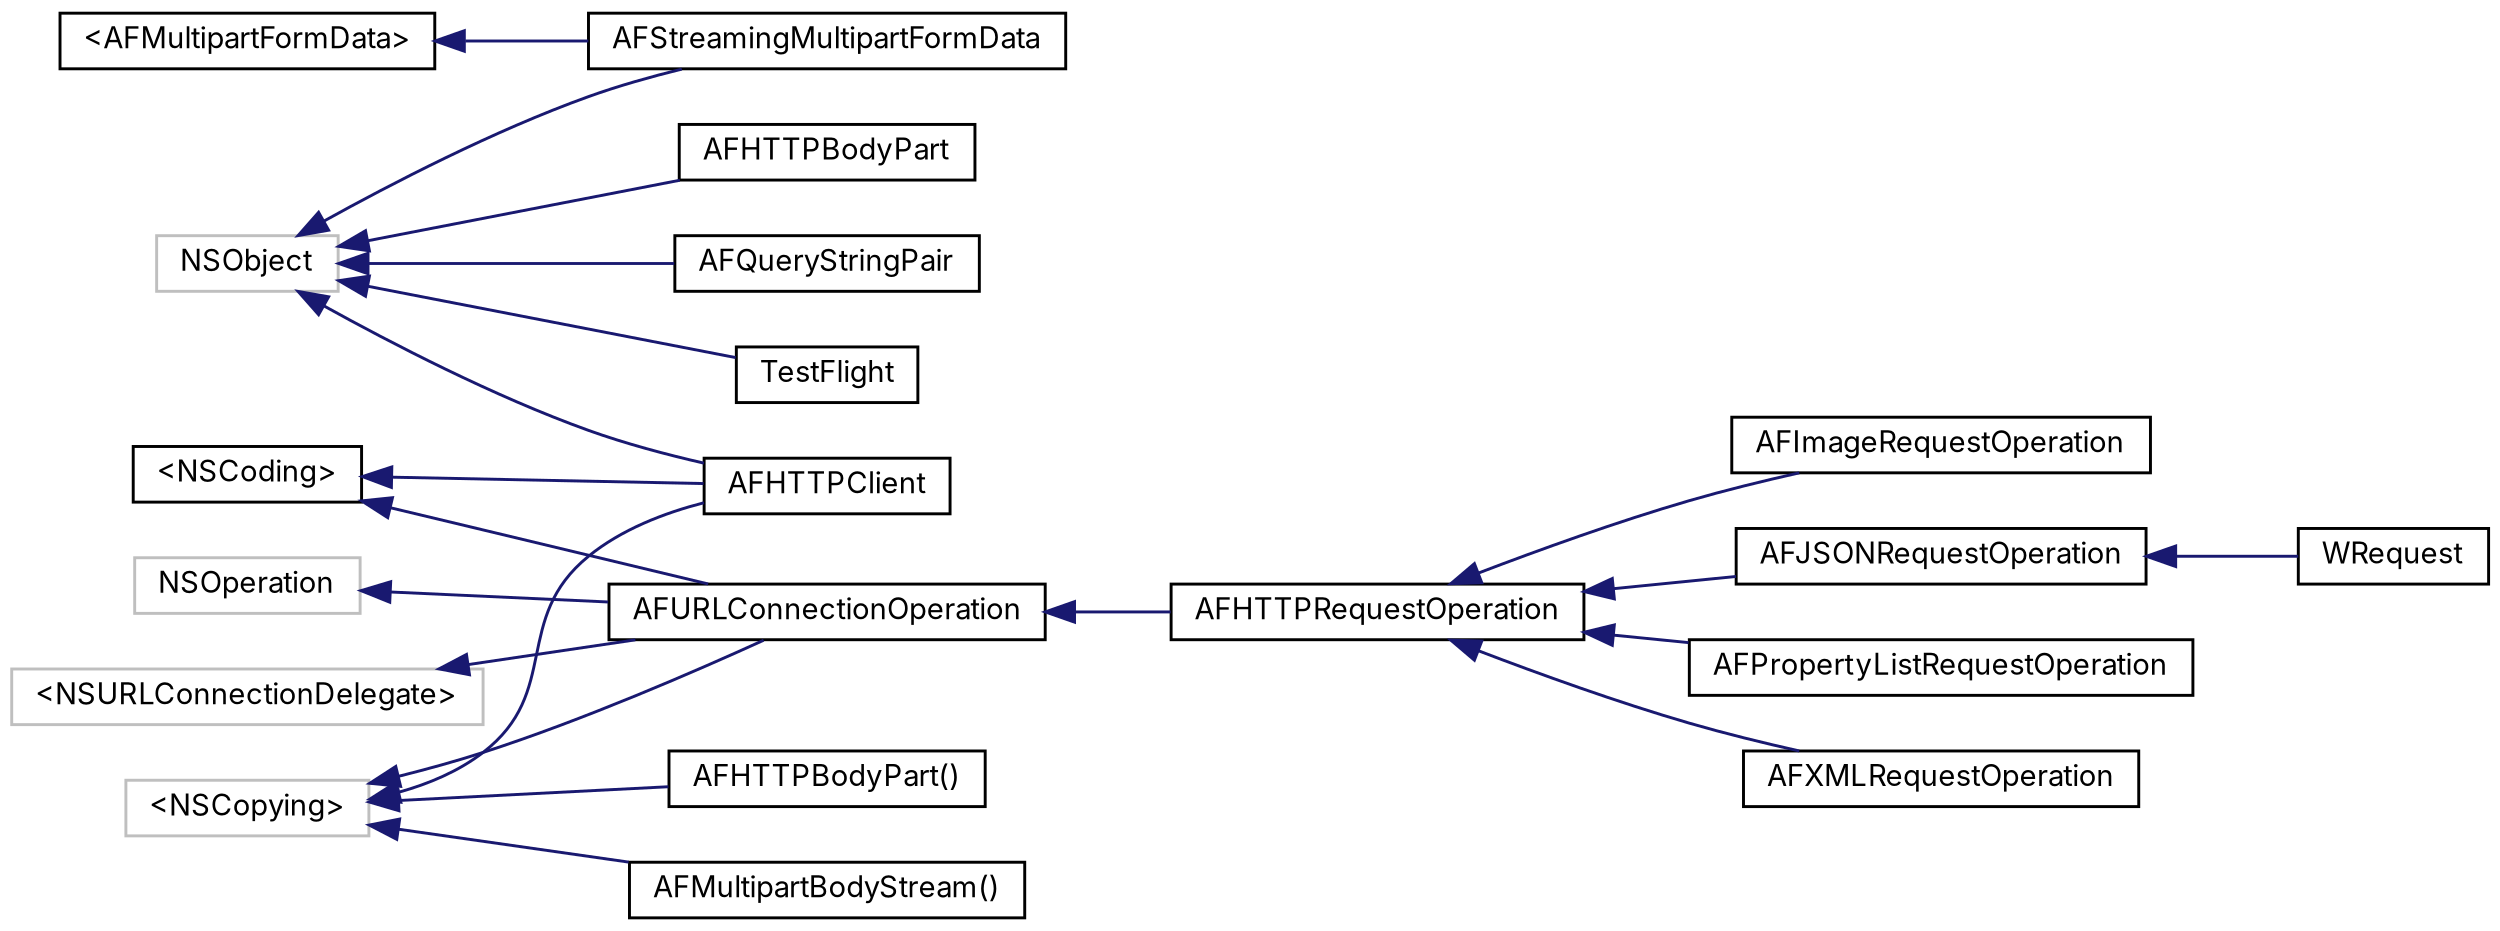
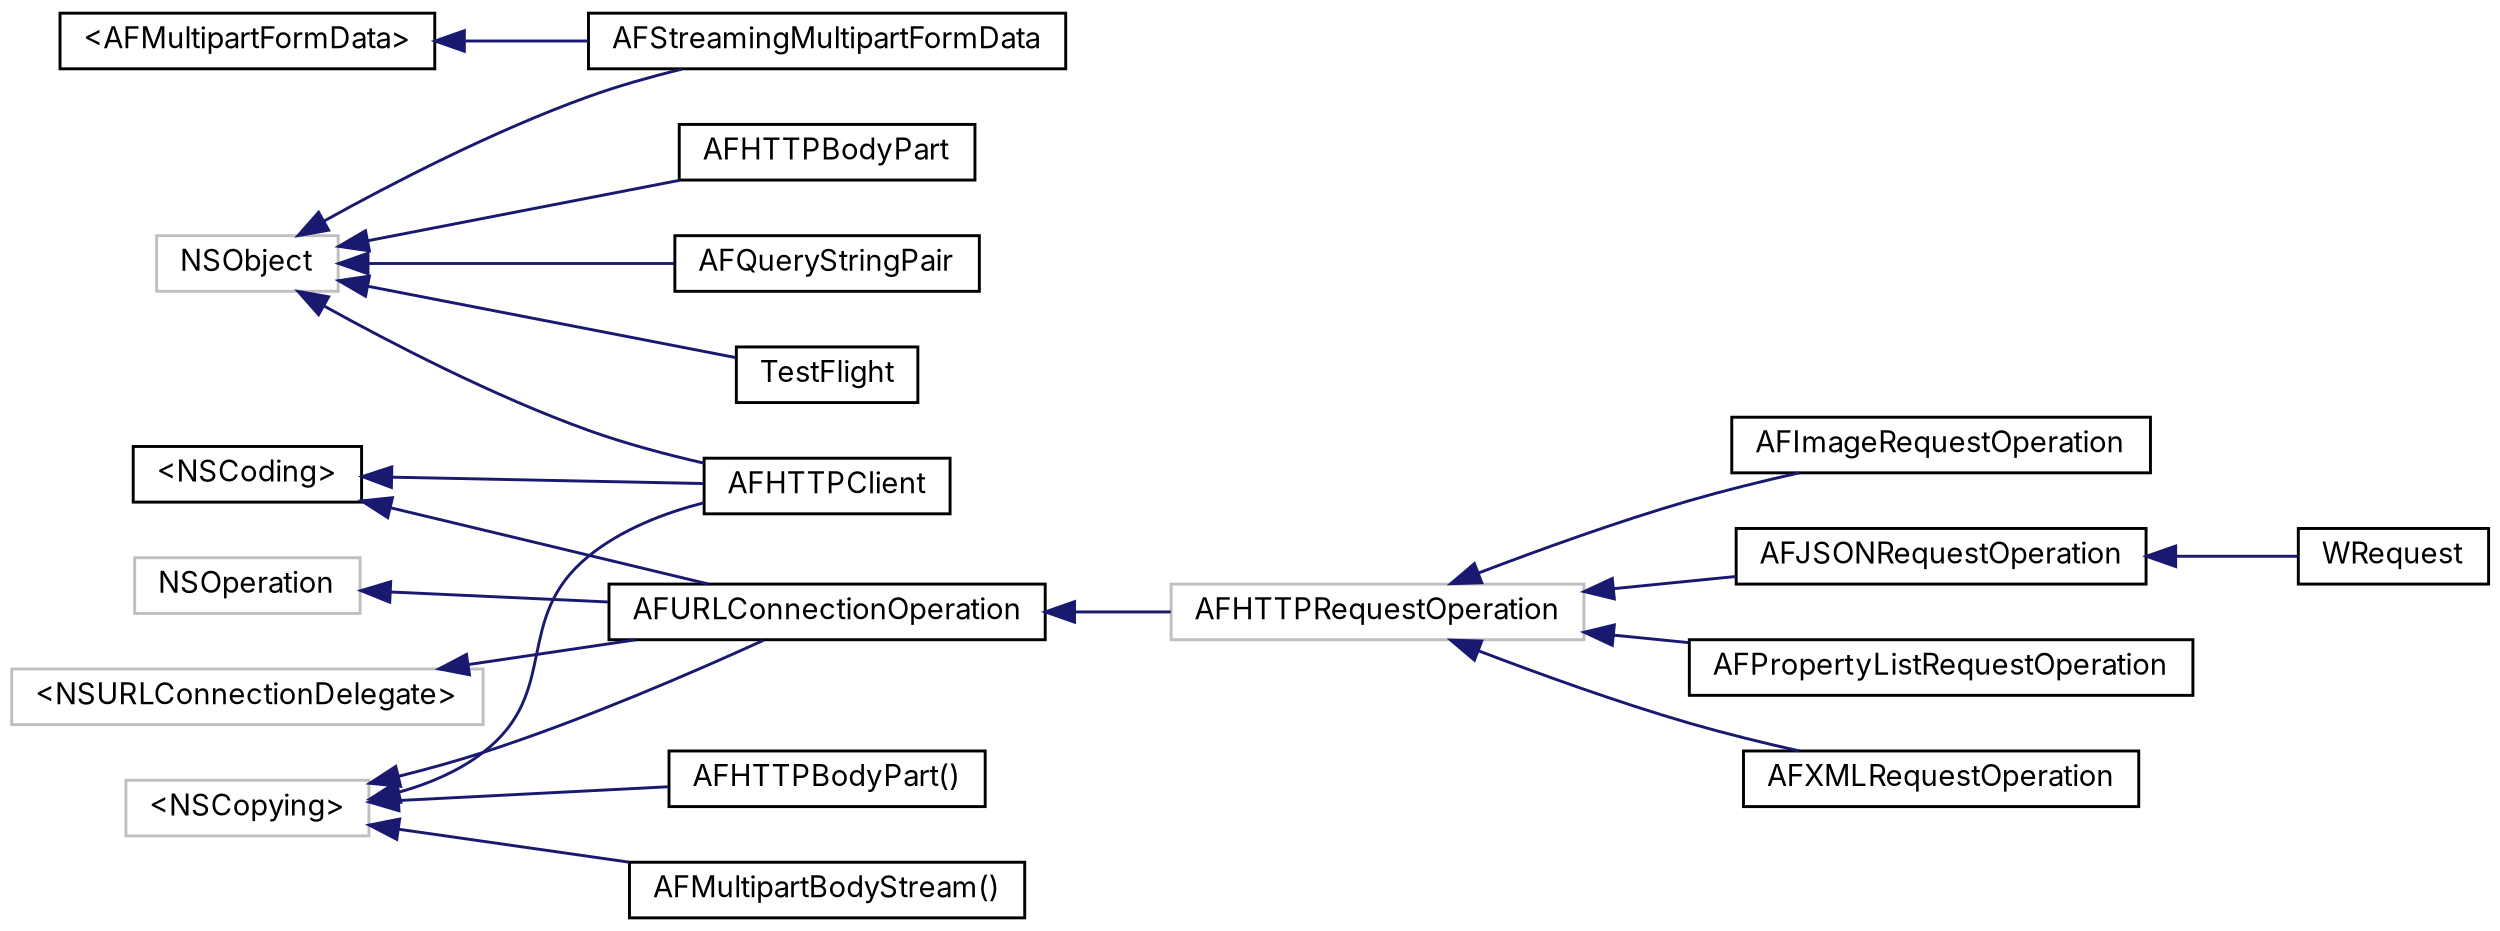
(1378, 612) -> (1378, 612)
